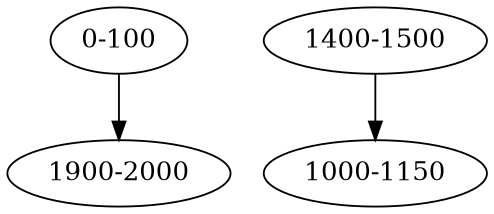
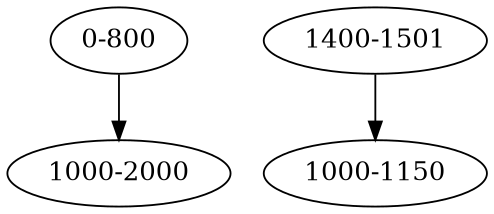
(119, 41) -> (119, 41)
(375, 41) -> (375, 41)
(119, 173) -> (119, 173)
